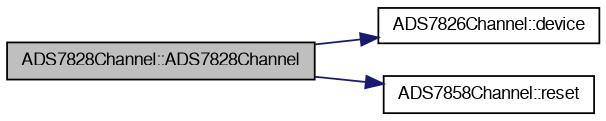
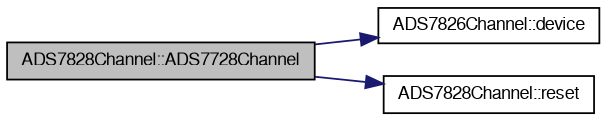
(161, 61) -> (161, 61)
(489, 95) -> (489, 95)
